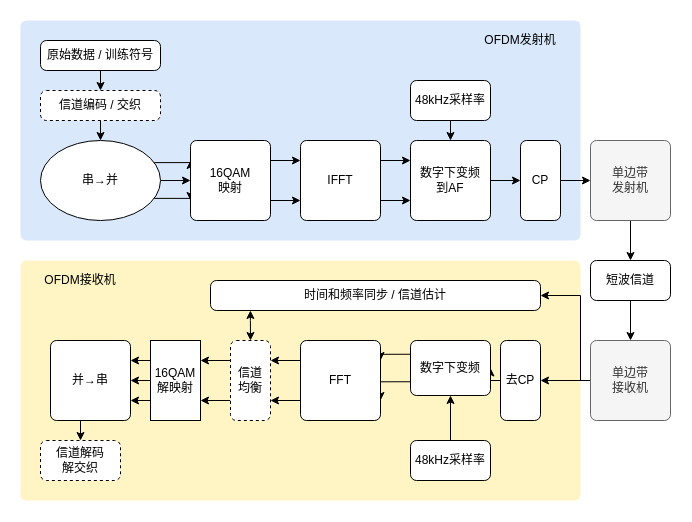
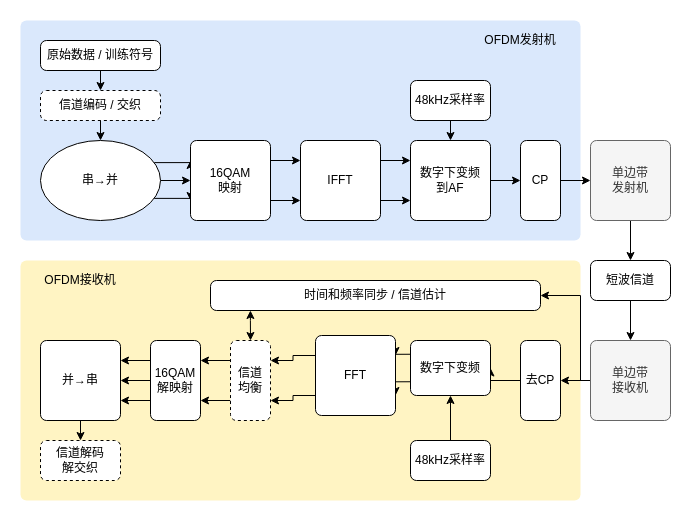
(91, 381) -> (81, 381)
(176, 381) -> (176, 381)
(341, 381) -> (356, 376)
(521, 381) -> (541, 381)
